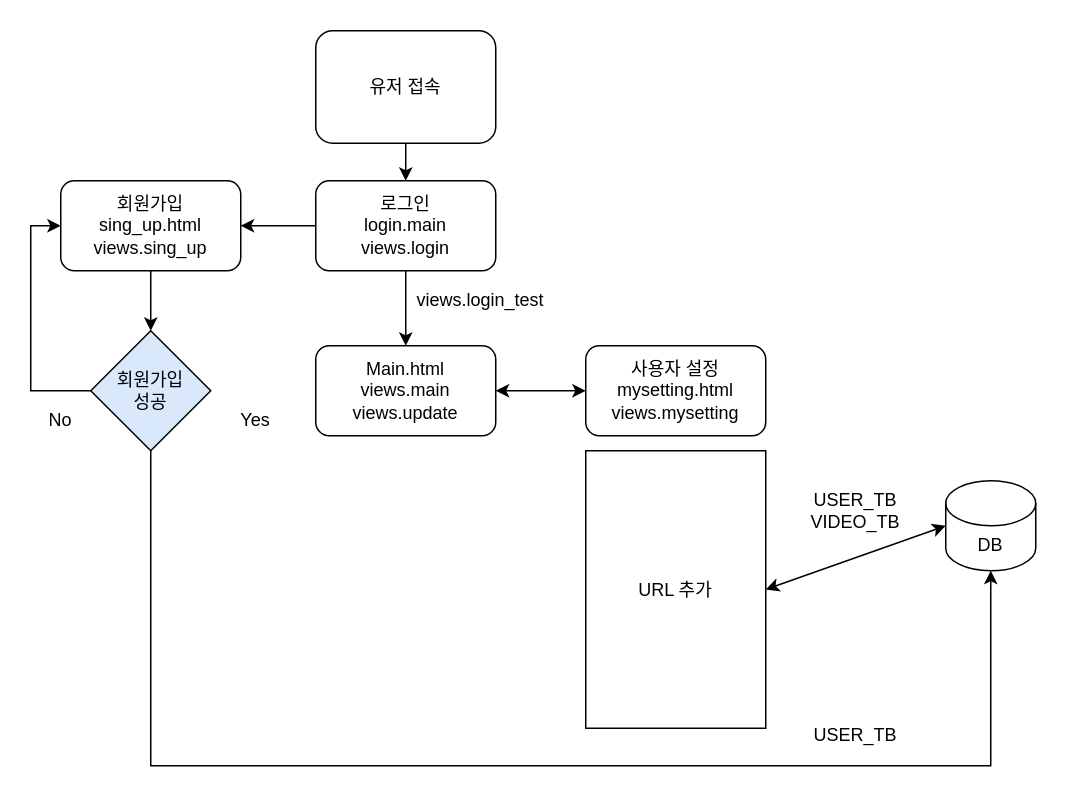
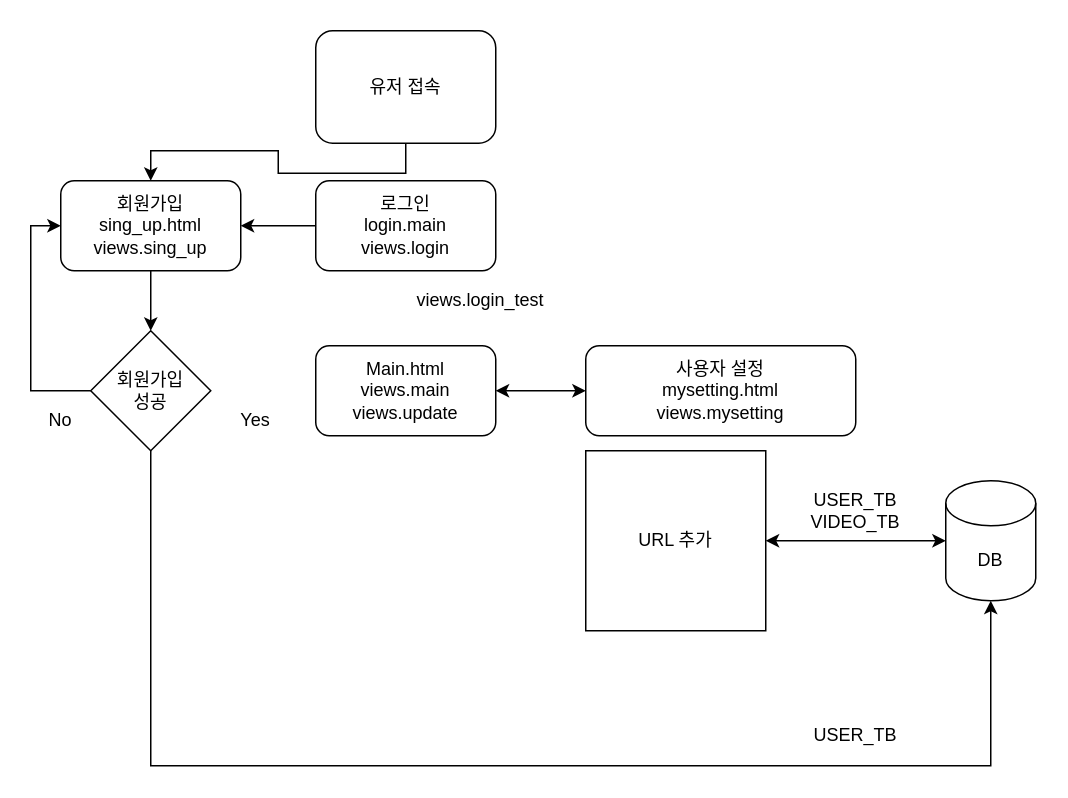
(406, 173) -> (278, 155)
(406, 303) -> none
(151, 391) -> (151, 391)
(676, 391) -> (721, 391)
(991, 526) -> (991, 541)
(676, 590) -> (676, 541)
